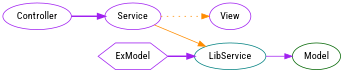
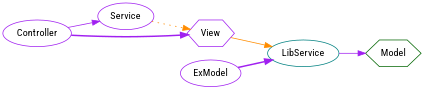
(84, 16) -> (80, 25)
(230, 16) -> (211, 33)
(177, 34) -> (248, 41)
none -> (126, 37)
(133, 56) -> (211, 73)
(316, 56) -> (393, 53)
